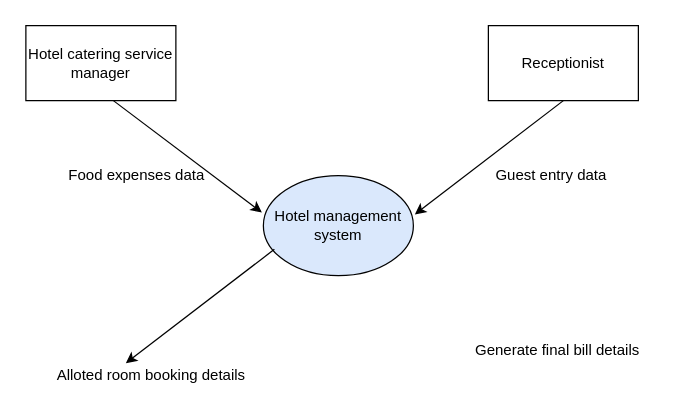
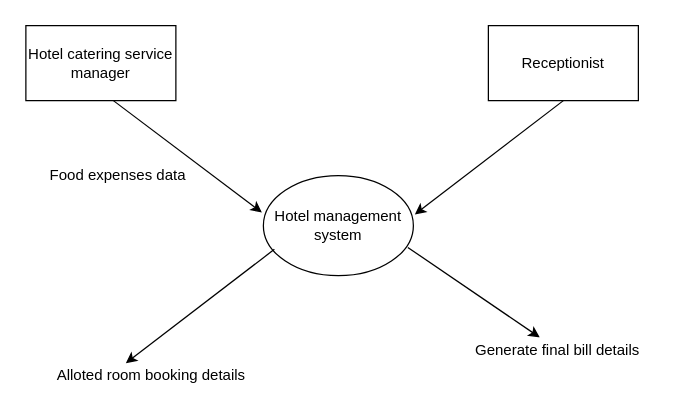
(151, 176) -> (132, 176)
(551, 176) -> none
(338, 226) -> (338, 226)
none -> (470, 290)
